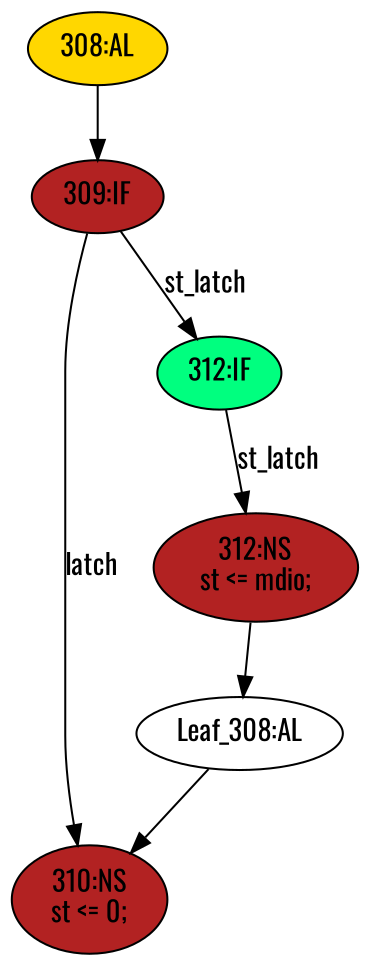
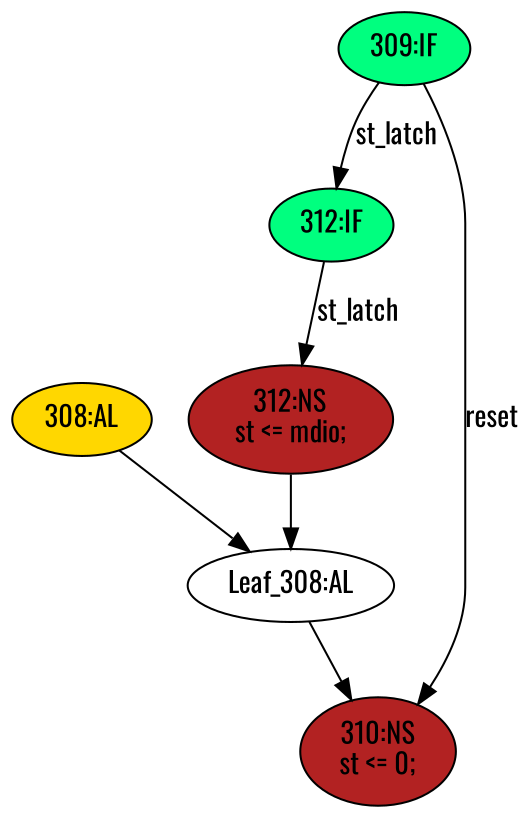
(98, 113) -> (176, 494)
(98, 197) -> (404, 49)
(92, 568) -> (493, 419)
